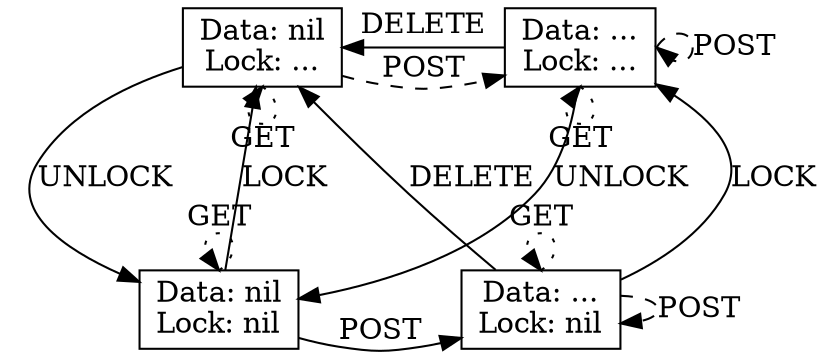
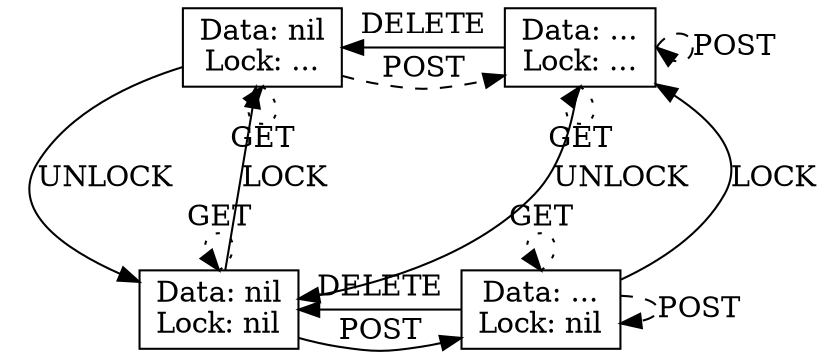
(403, 188) -> (390, 310)
